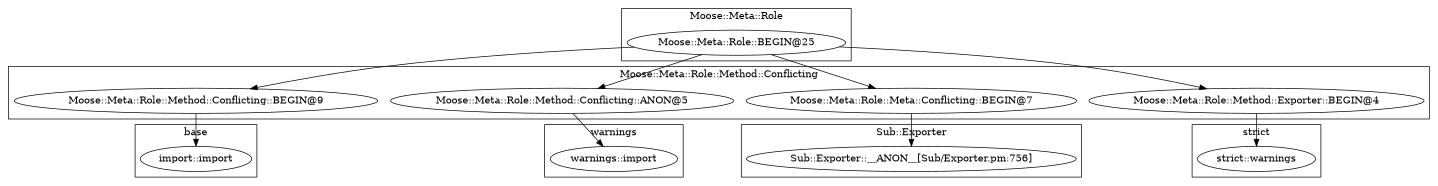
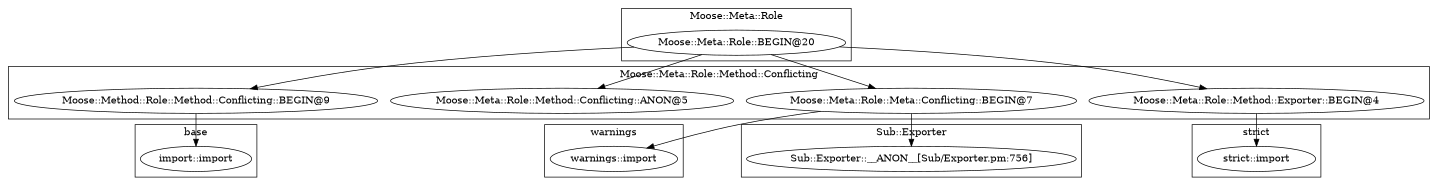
(736, 43) -> (736, 43)
(196, 101) -> (196, 101)
(588, 129) -> (736, 125)
(1256, 159) -> (1256, 159)
